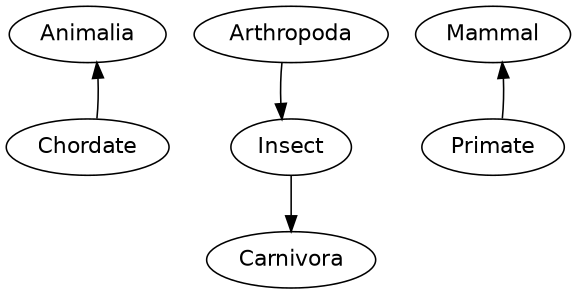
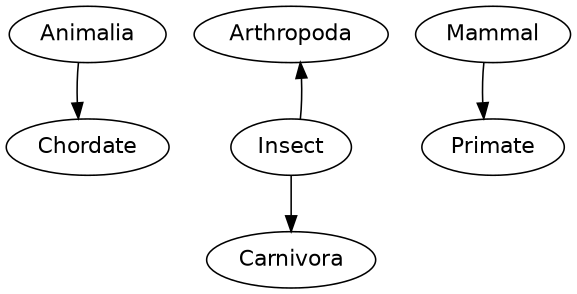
(281, 83) -> (302, 99)
(98, 98) -> (77, 83)
(504, 98) -> (483, 83)
